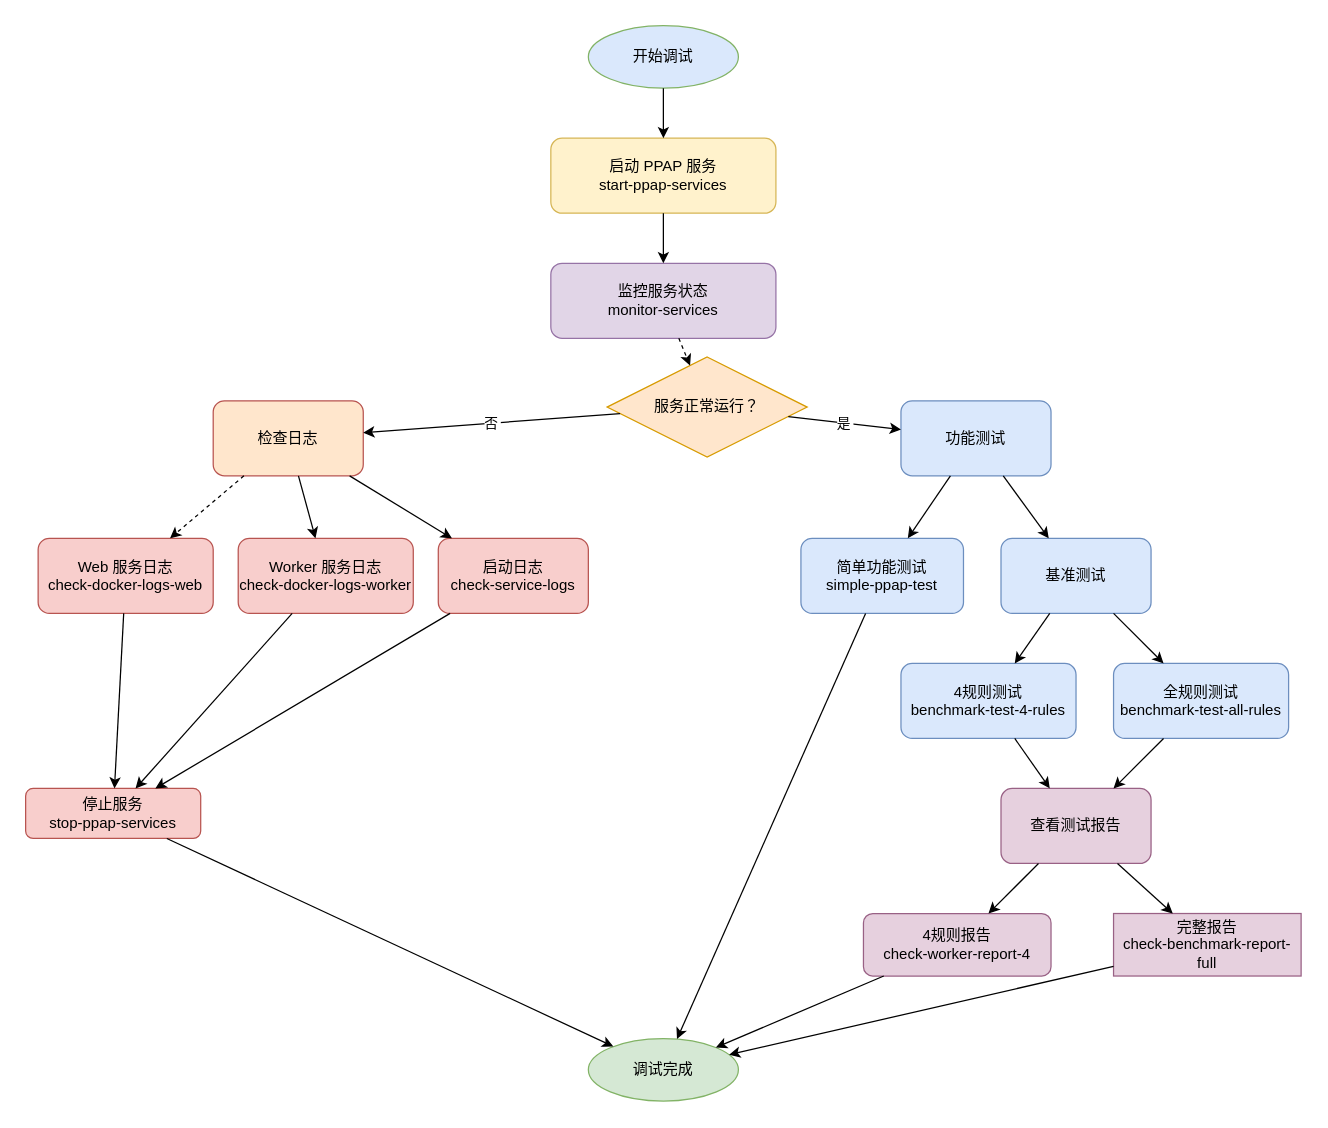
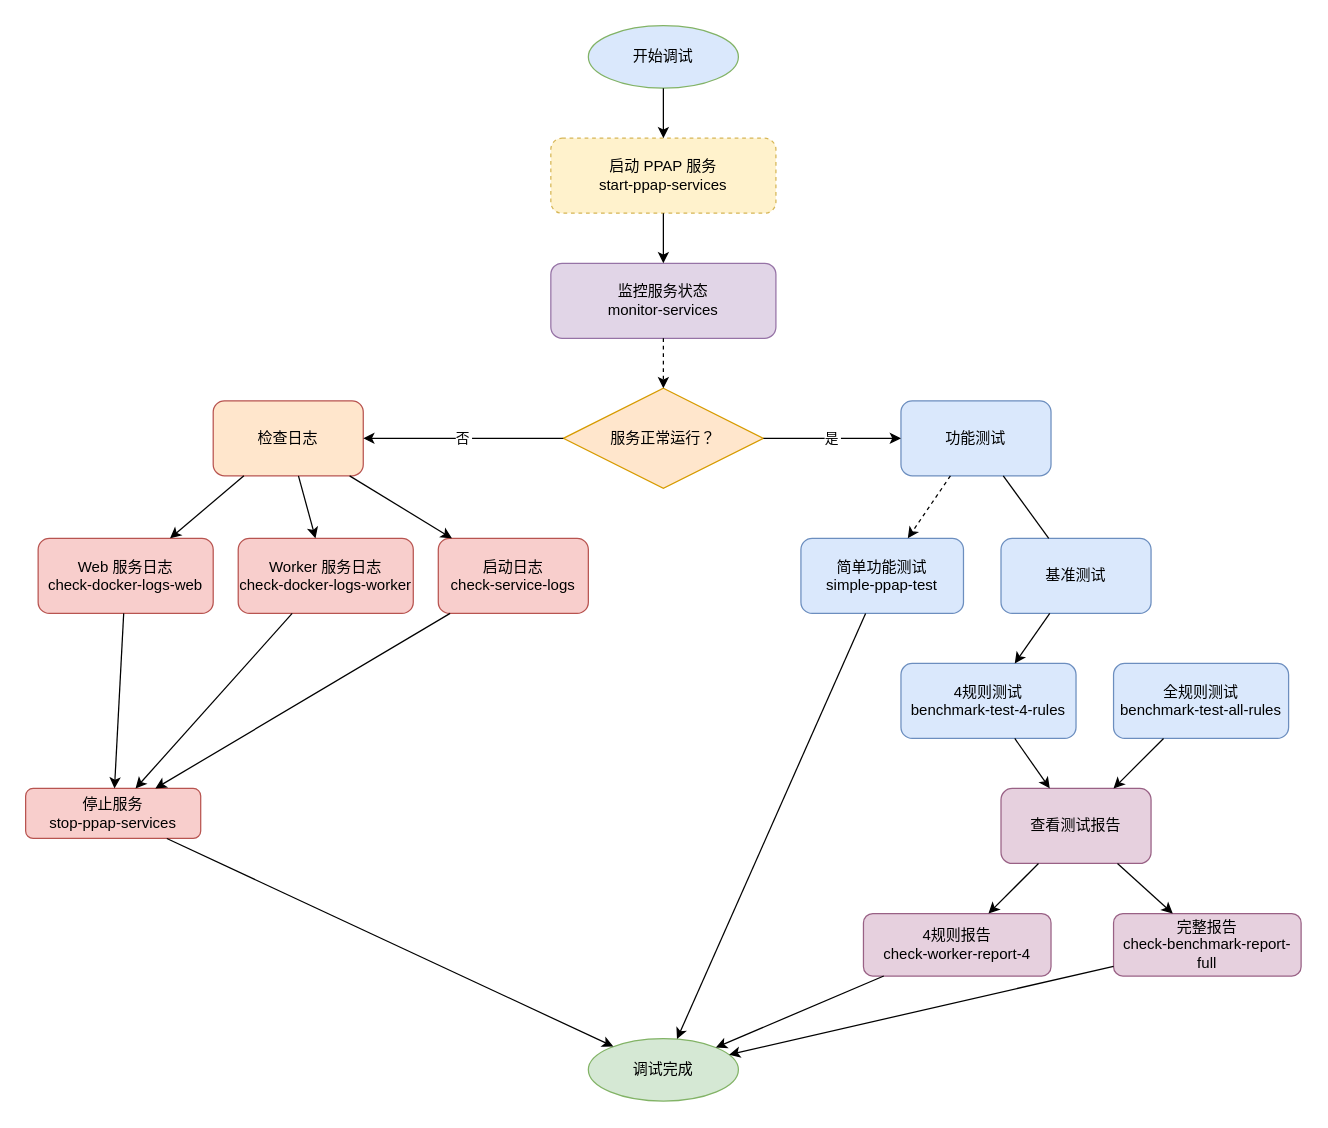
(663, 176) -> (663, 176)
(707, 407) -> (663, 438)
(931, 504) -> (931, 504)
(209, 505) -> (209, 505)
(1042, 530) -> (1045, 533)
(1135, 635) -> none
(1207, 944) -> (1207, 944)
